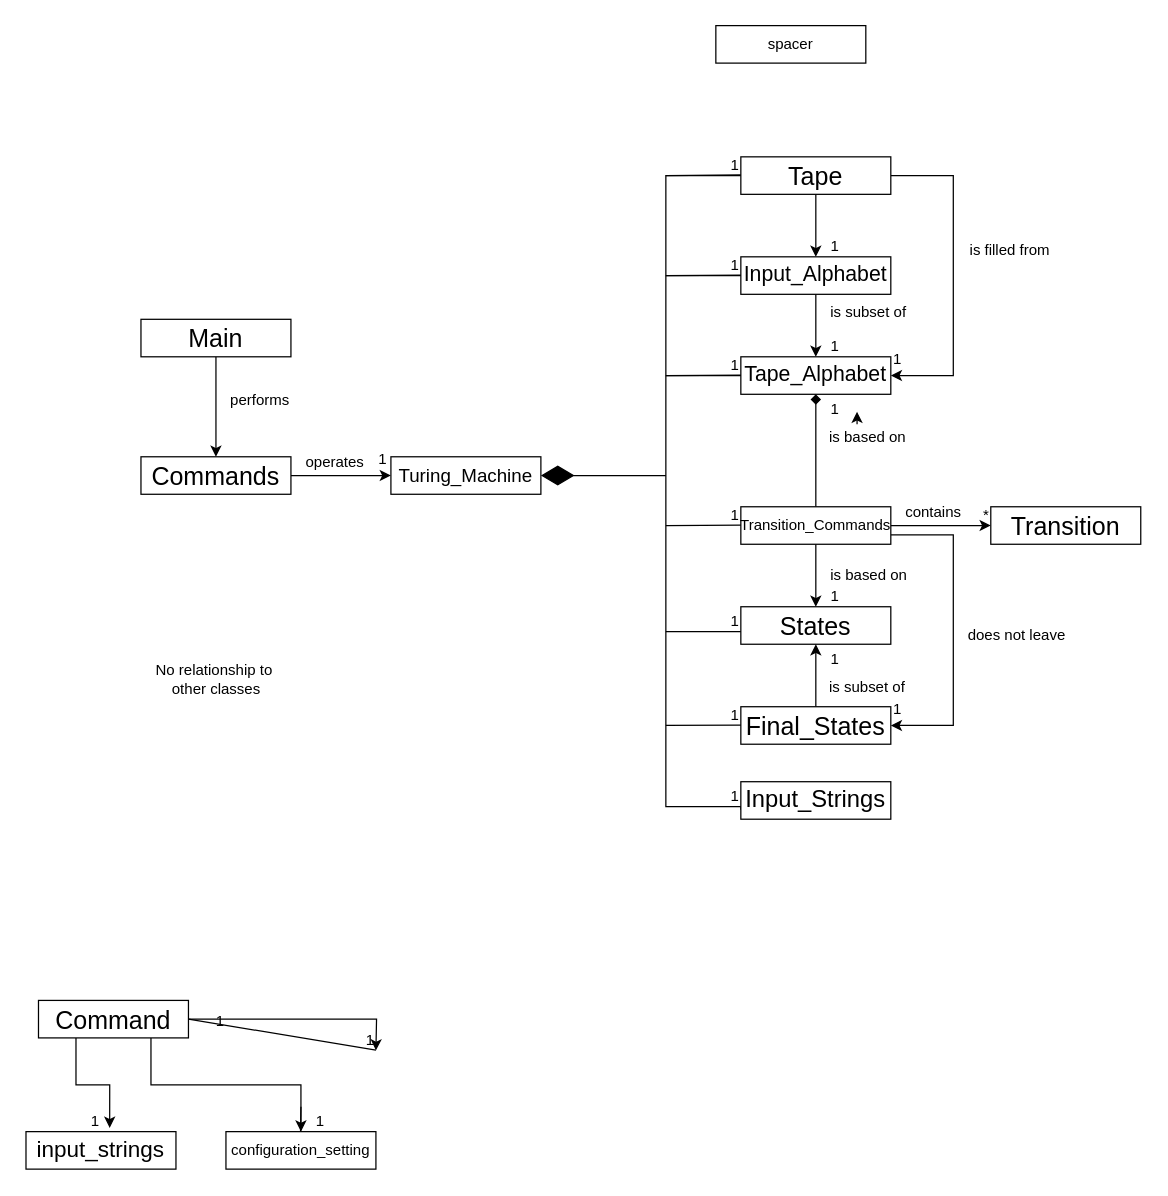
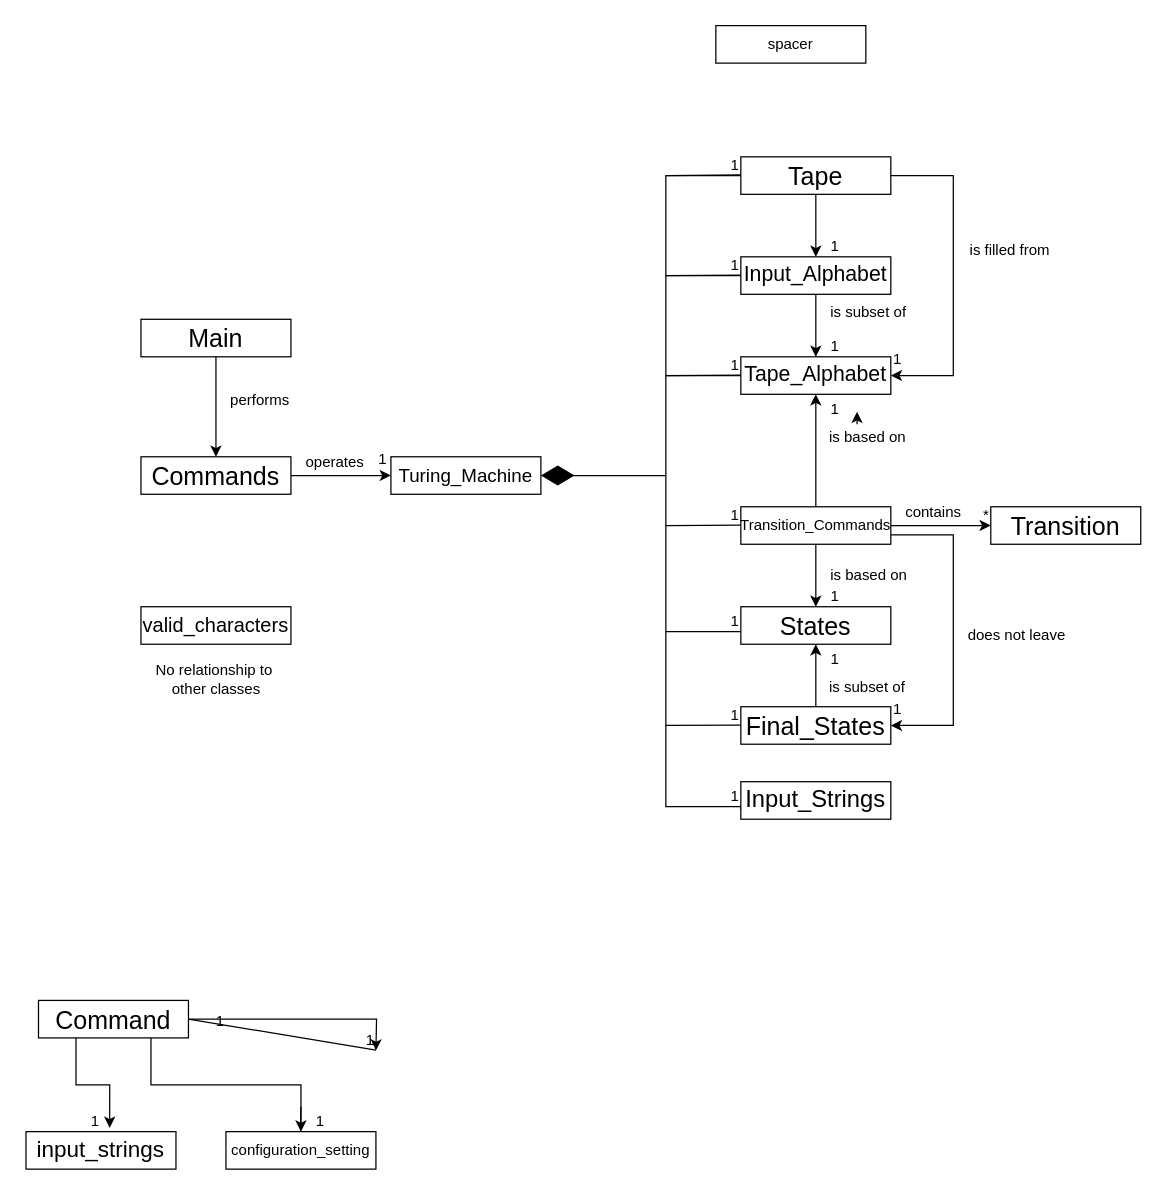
(816, 405) -> (816, 404)
none -> (216, 626)
